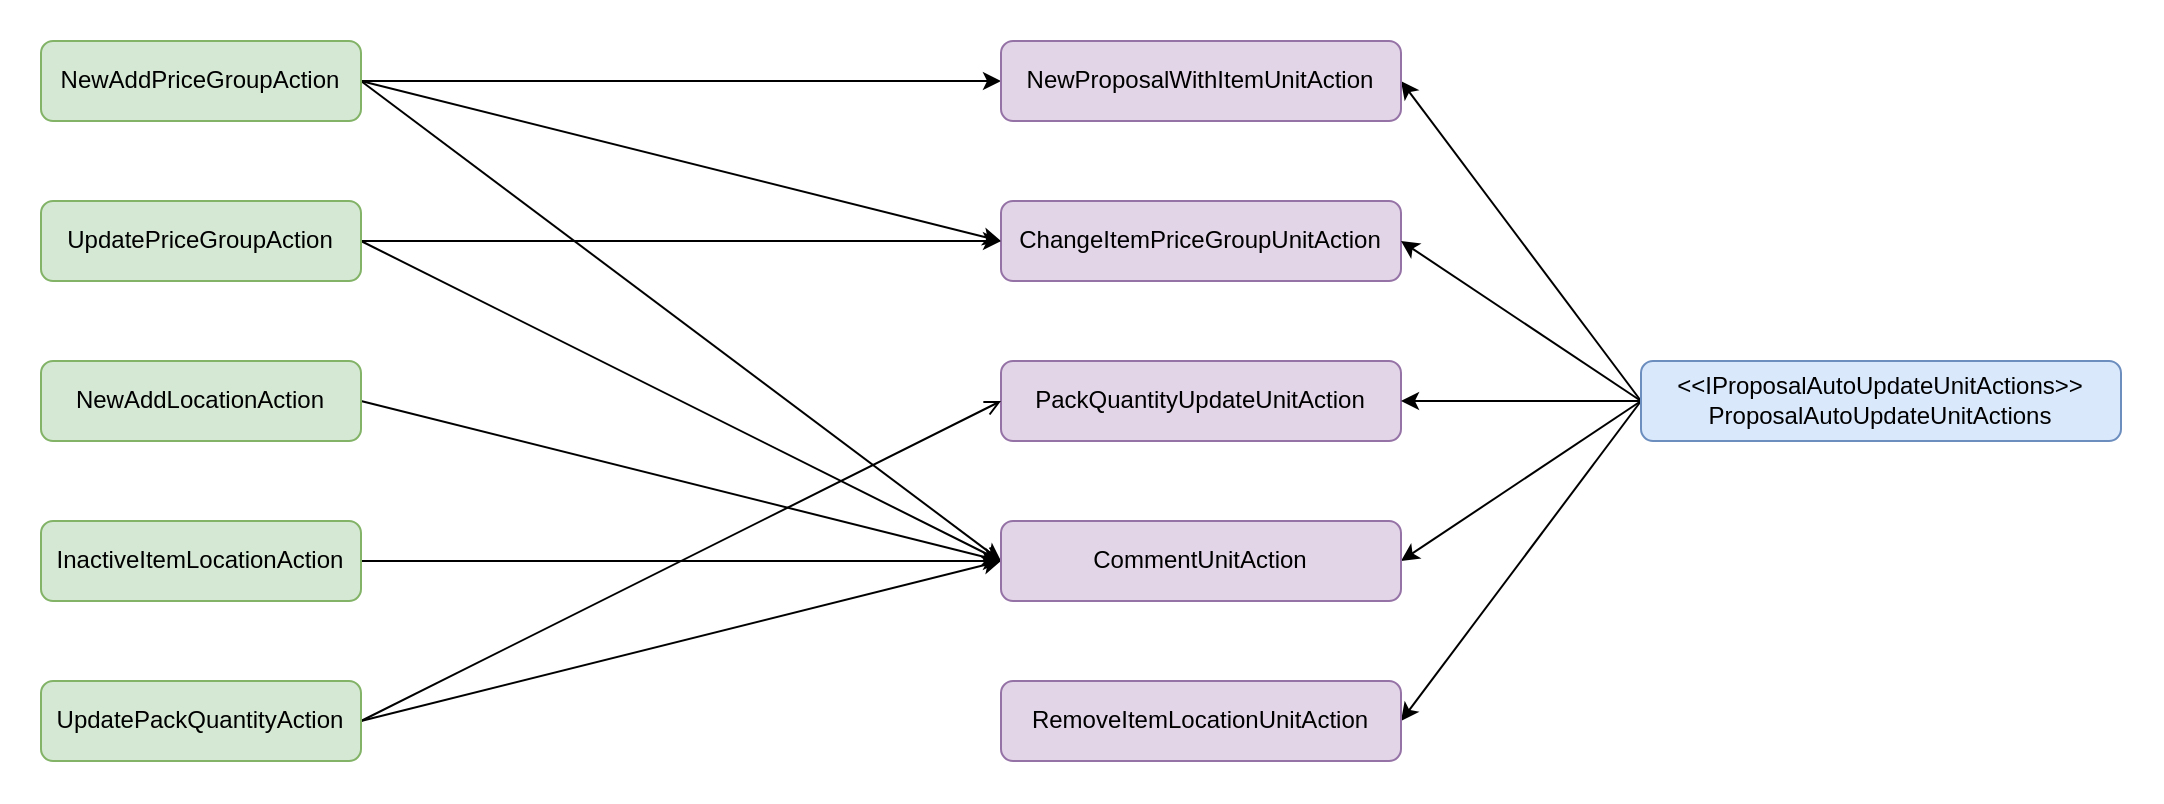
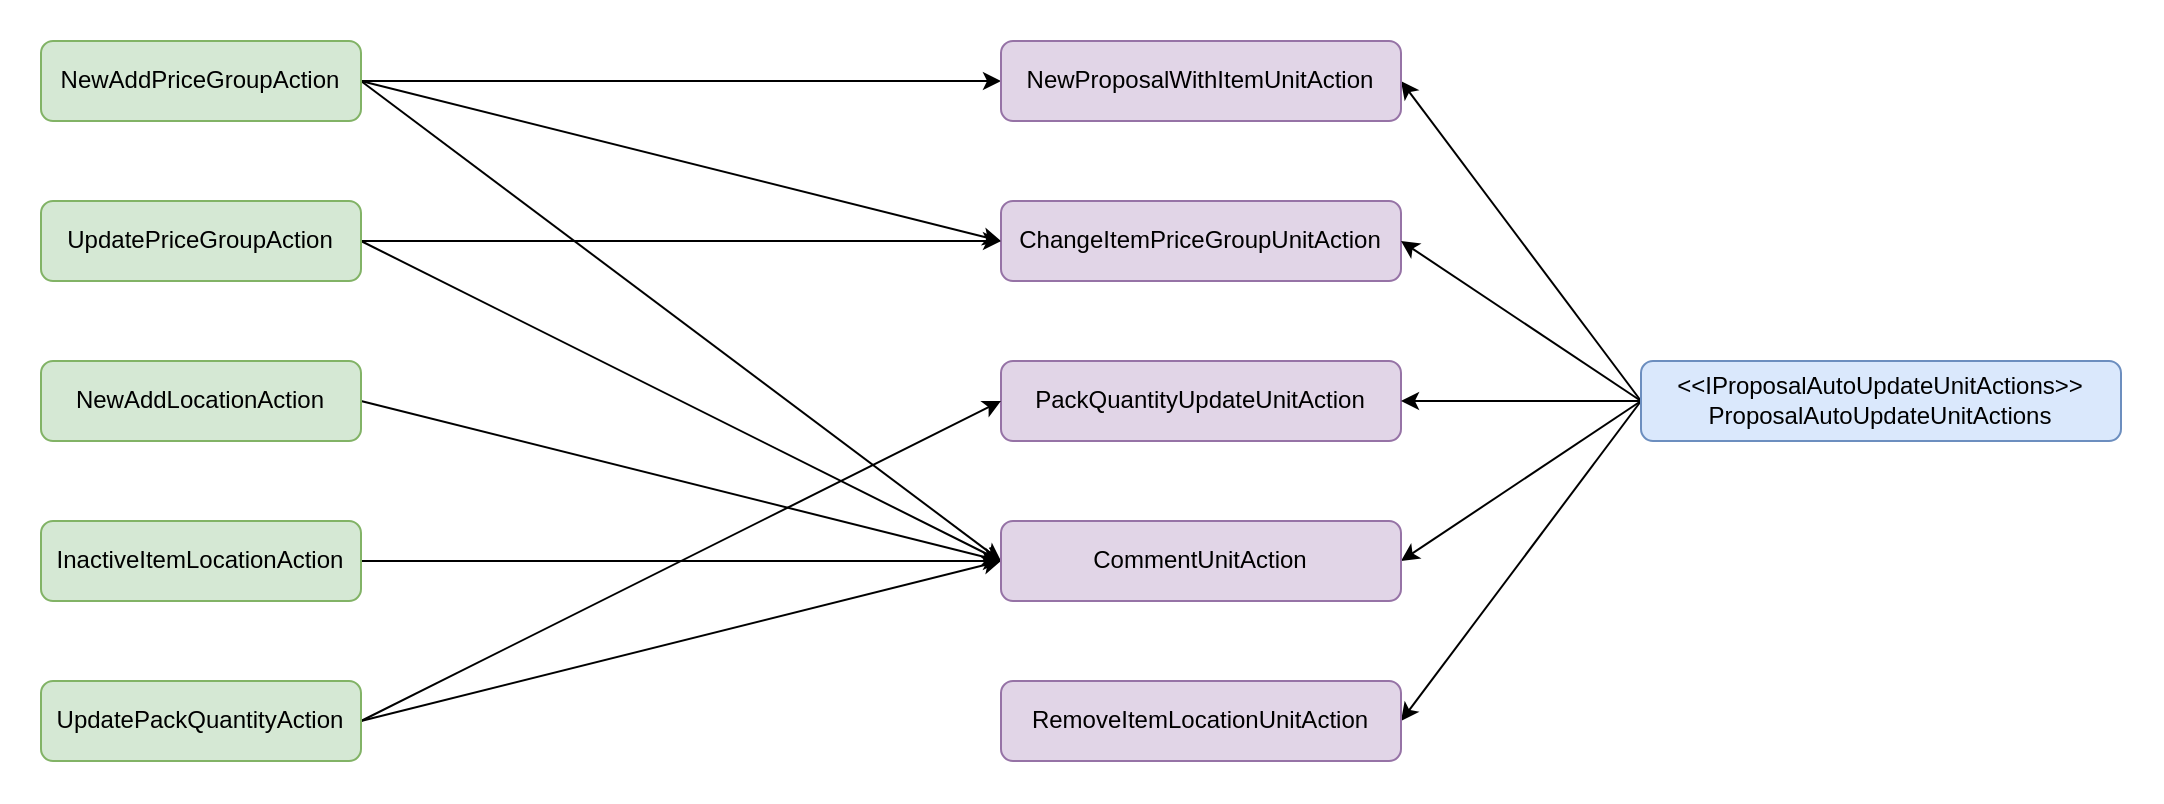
(992, 406) -> (988, 408)
